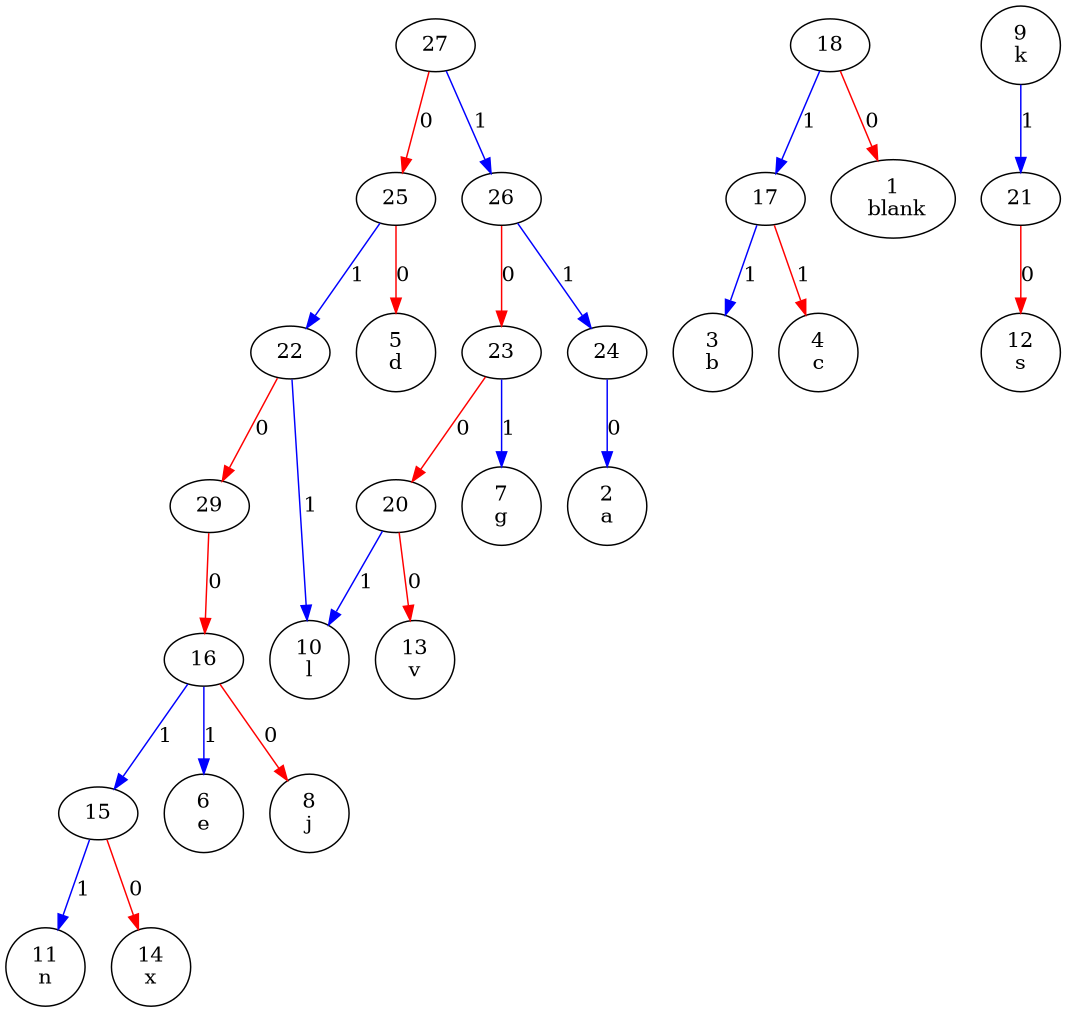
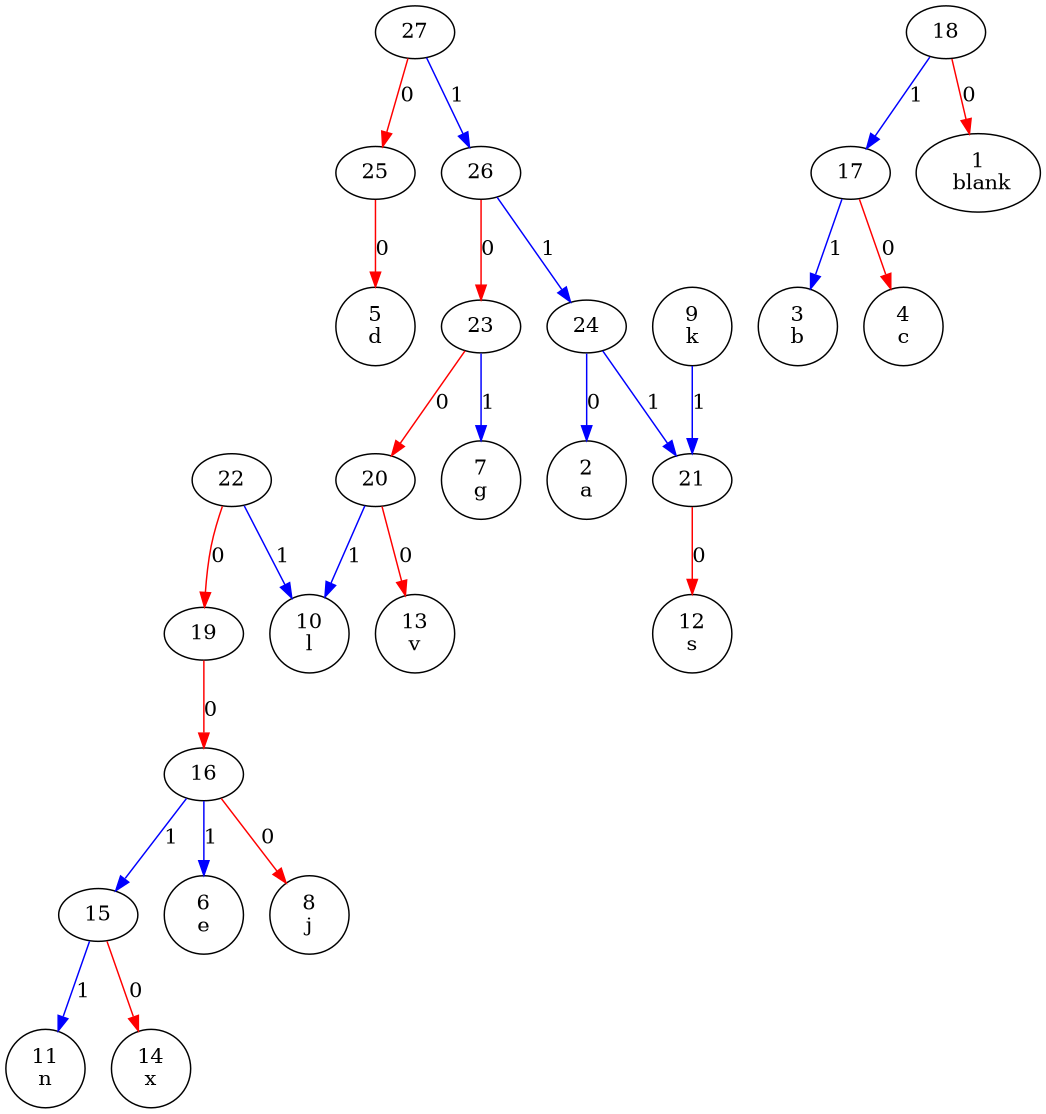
(348, 269) -> none
(804, 276) -> (889, 250)
none -> (635, 397)
(210, 506) -> (204, 634)
